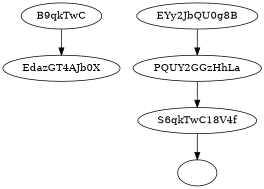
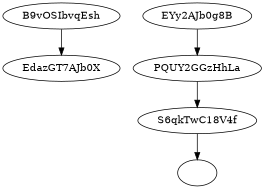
(61, 16) -> (61, 16)
(197, 16) -> (197, 16)
(61, 68) -> (61, 68)
